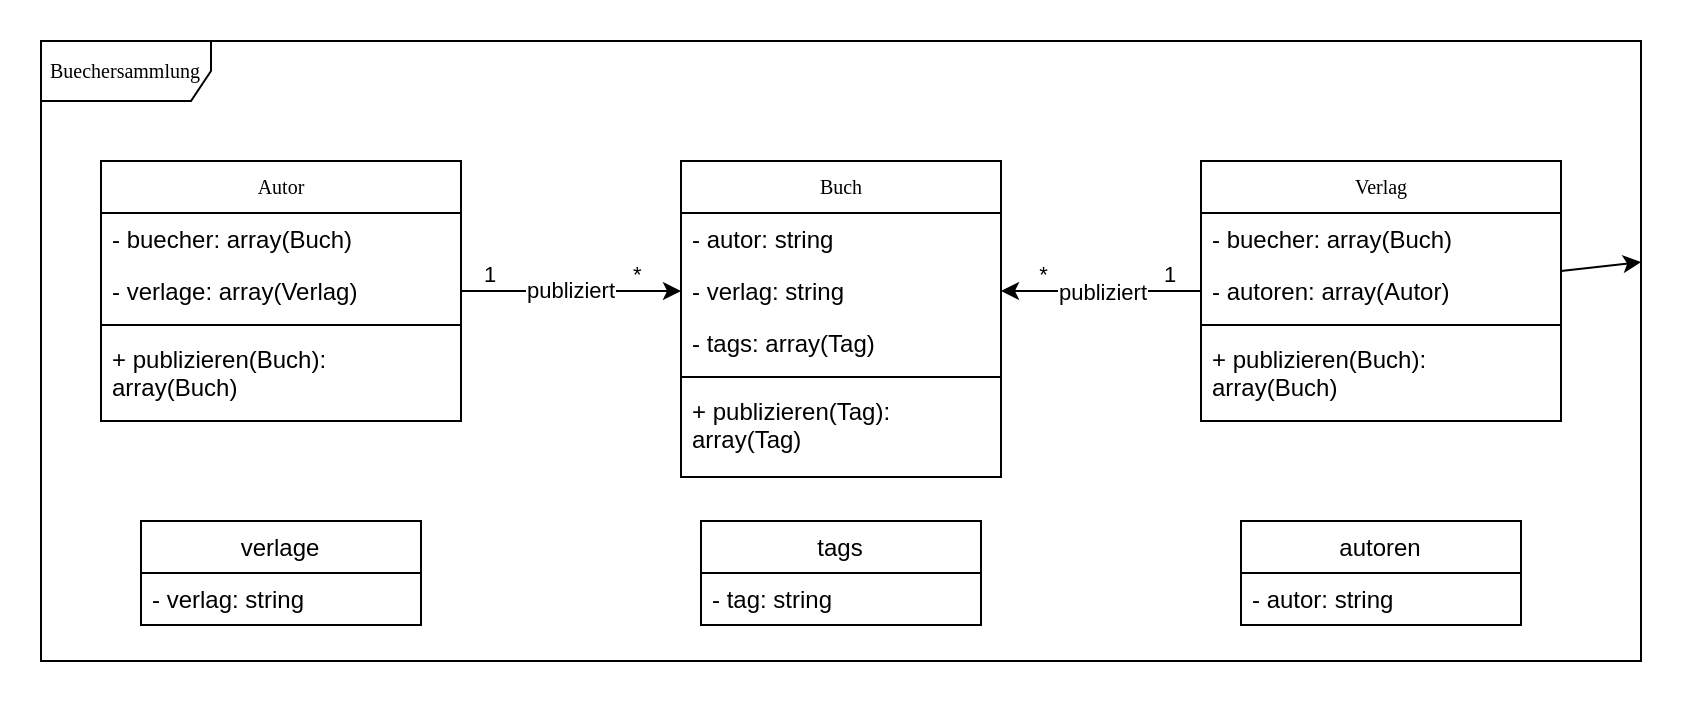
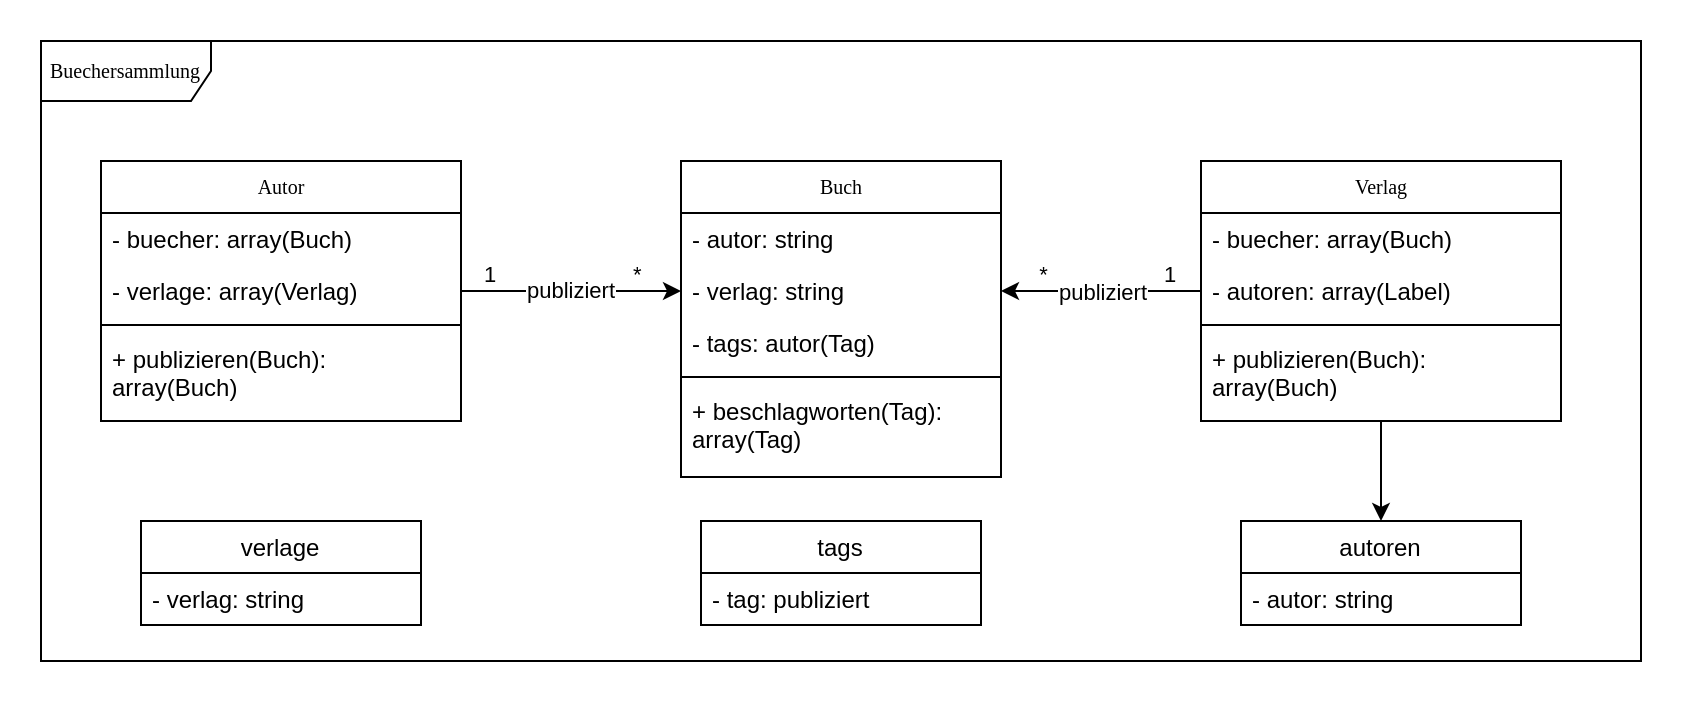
(1594, 267) -> (1381, 464)
(1358, 293) -> (1355, 293)
(805, 345) -> (805, 345)
(804, 412) -> (830, 412)
(787, 600) -> (808, 600)
